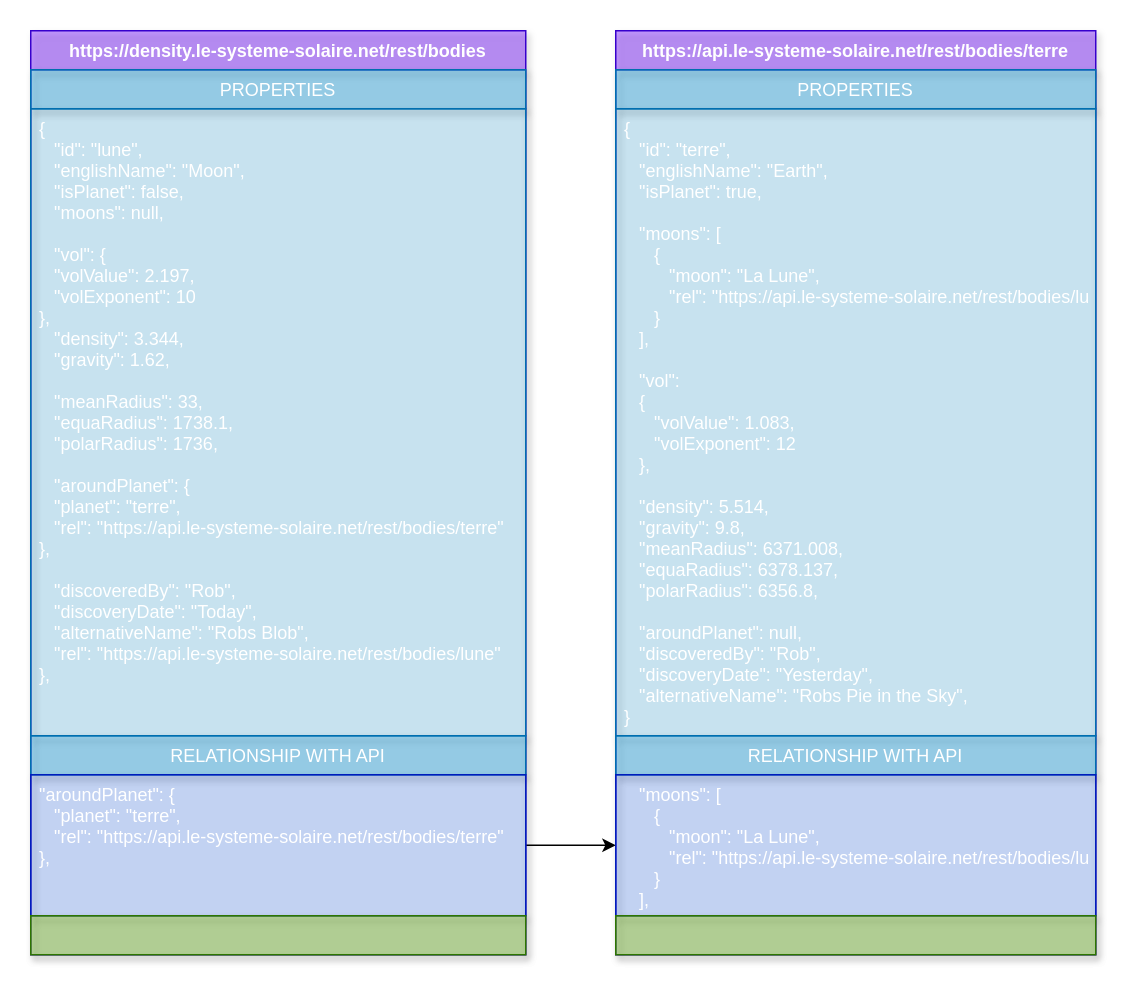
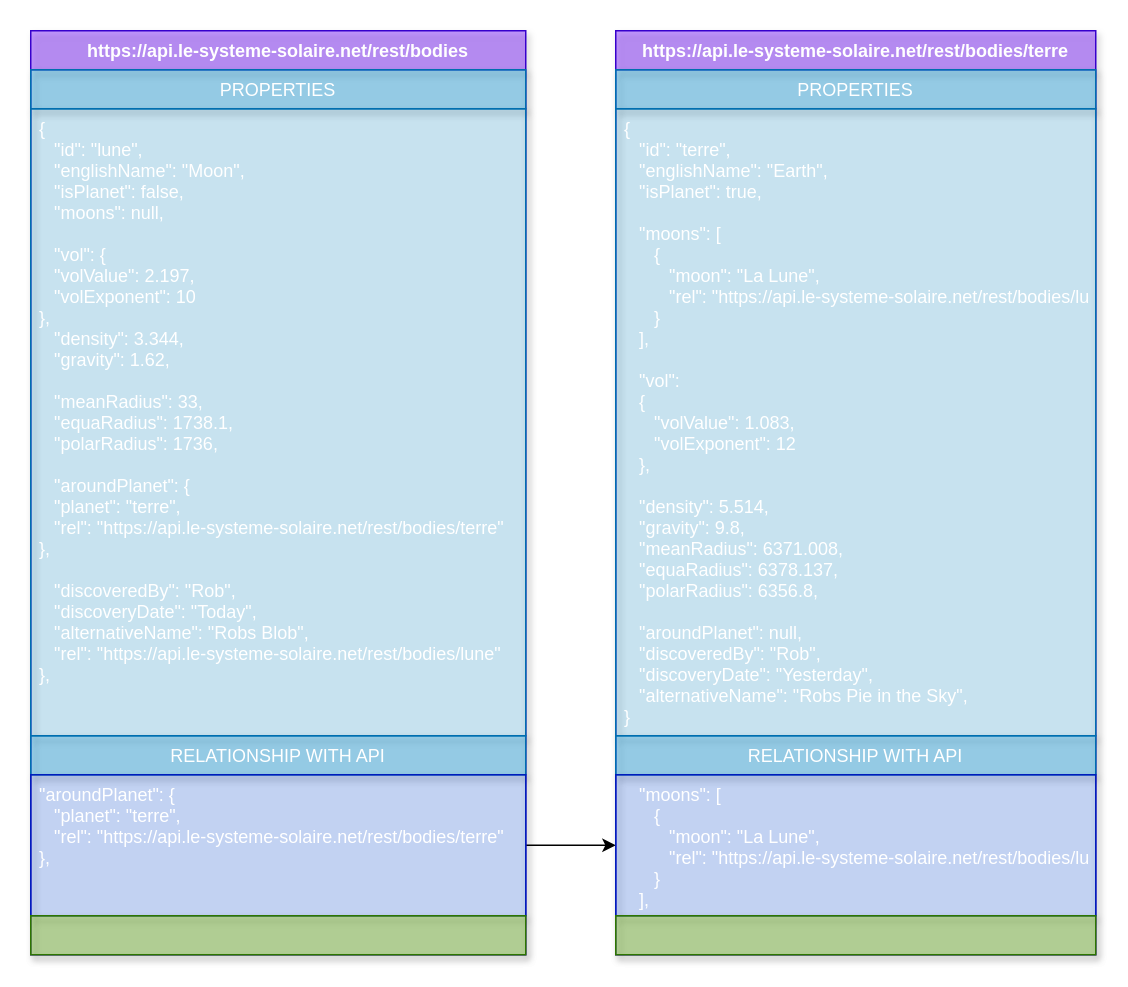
(278, 51) -> (278, 51)
